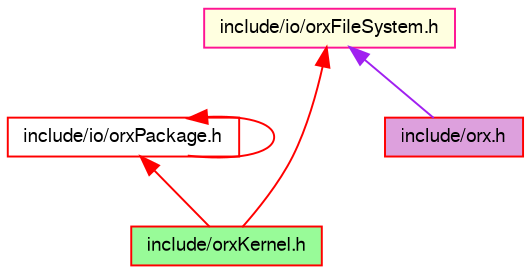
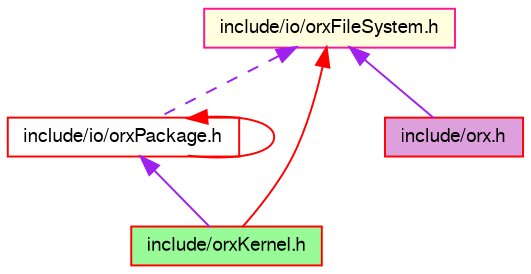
none -> (218, 87)
(182, 199) -> (182, 199)
